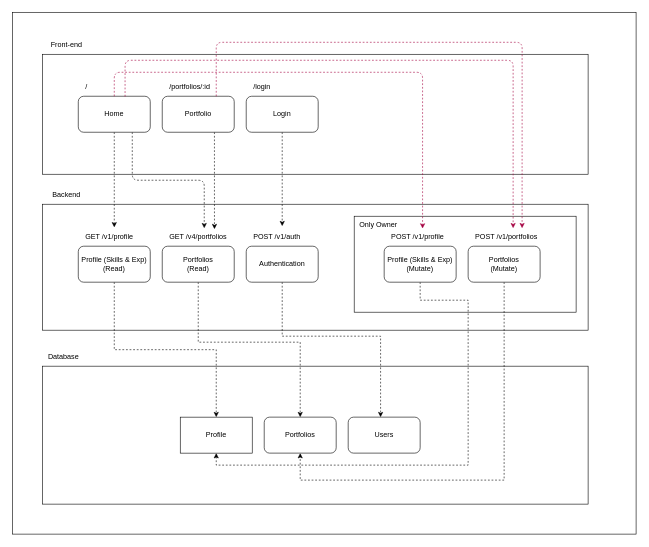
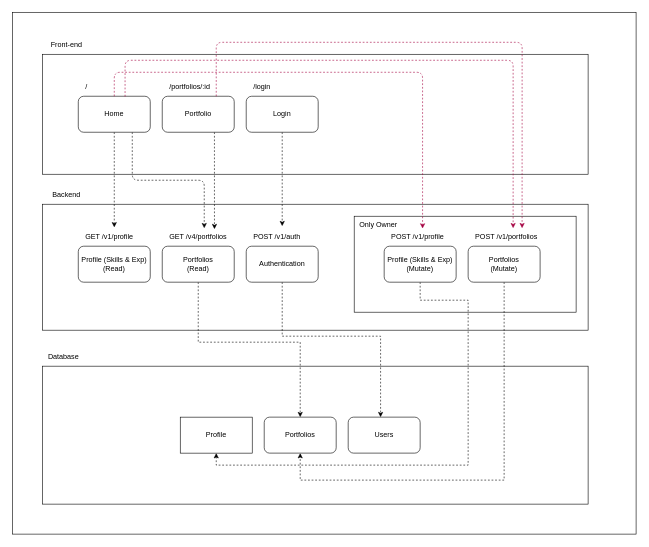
(216, 411) -> none
